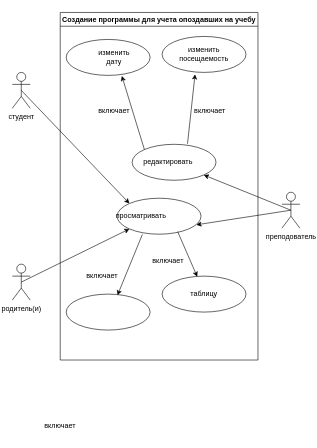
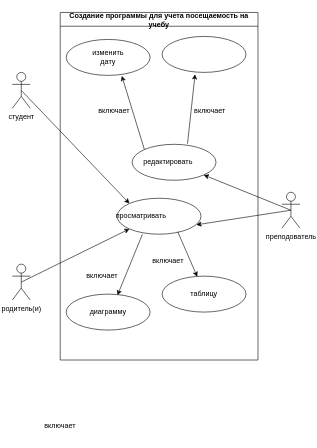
(159, 20) -> (159, 20)
(204, 54) -> none
(114, 57) -> (108, 57)
none -> (108, 312)
